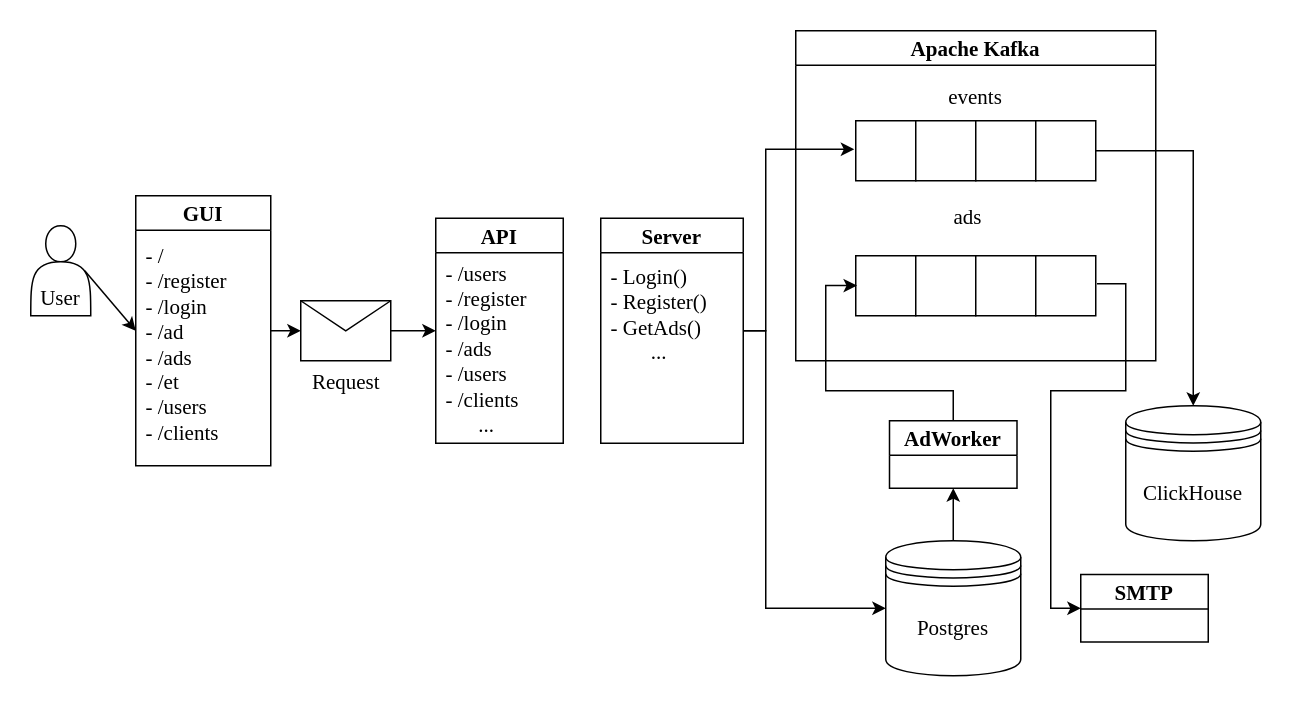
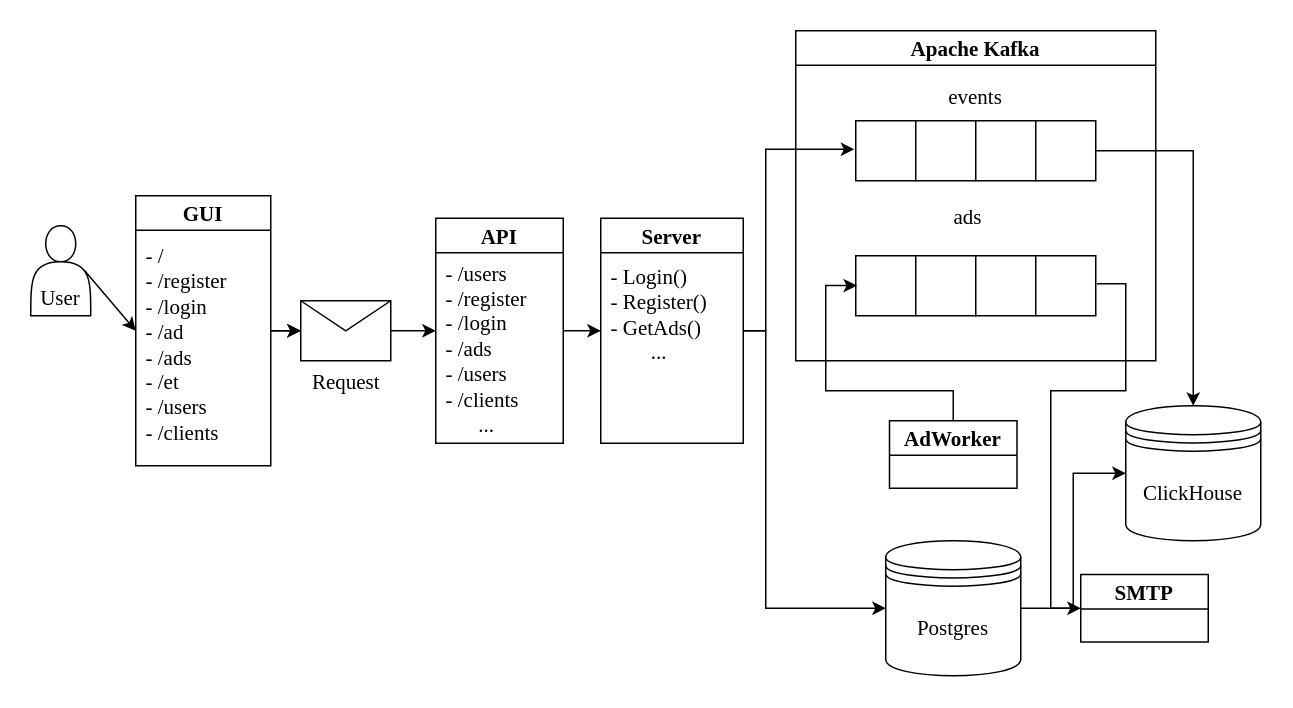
none -> (301, 331)
none -> (586, 331)
(953, 513) -> (1073, 519)
